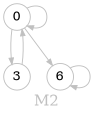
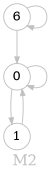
(37, 44) -> (17, 44)
(17, 77) -> (17, 137)
